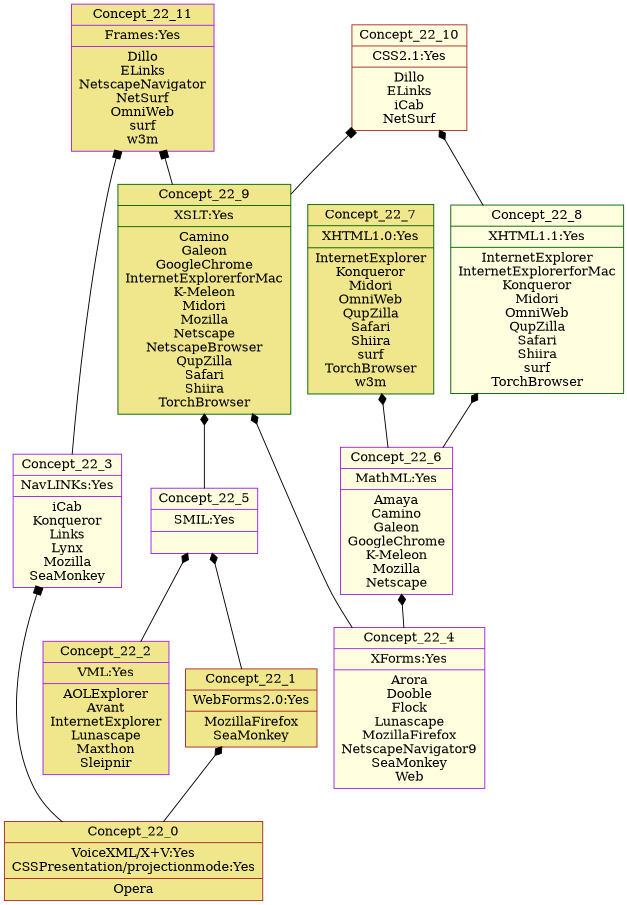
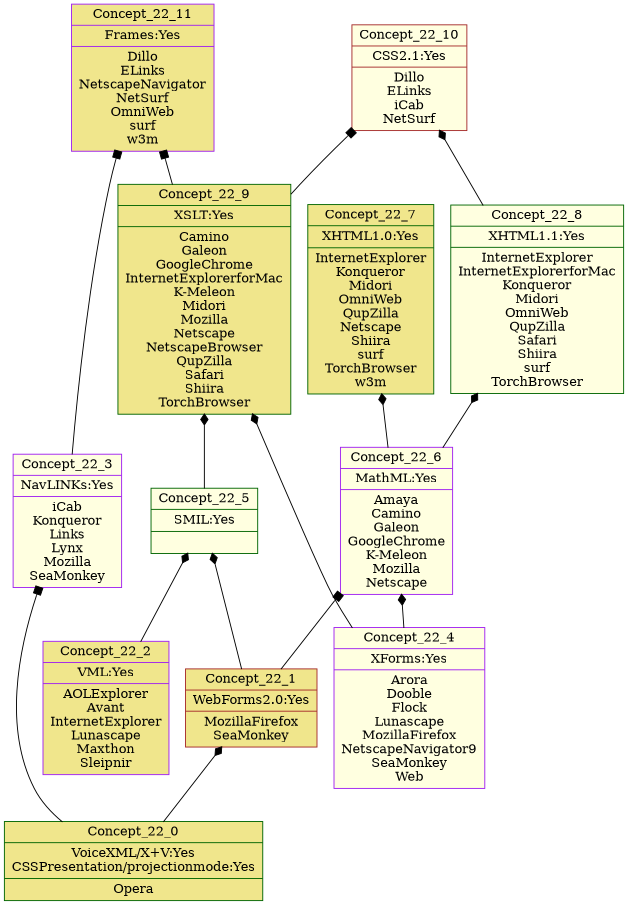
(371, 327) -> (371, 327)
(204, 521) -> (204, 521)
none -> (308, 635)
(134, 861) -> (134, 861)
